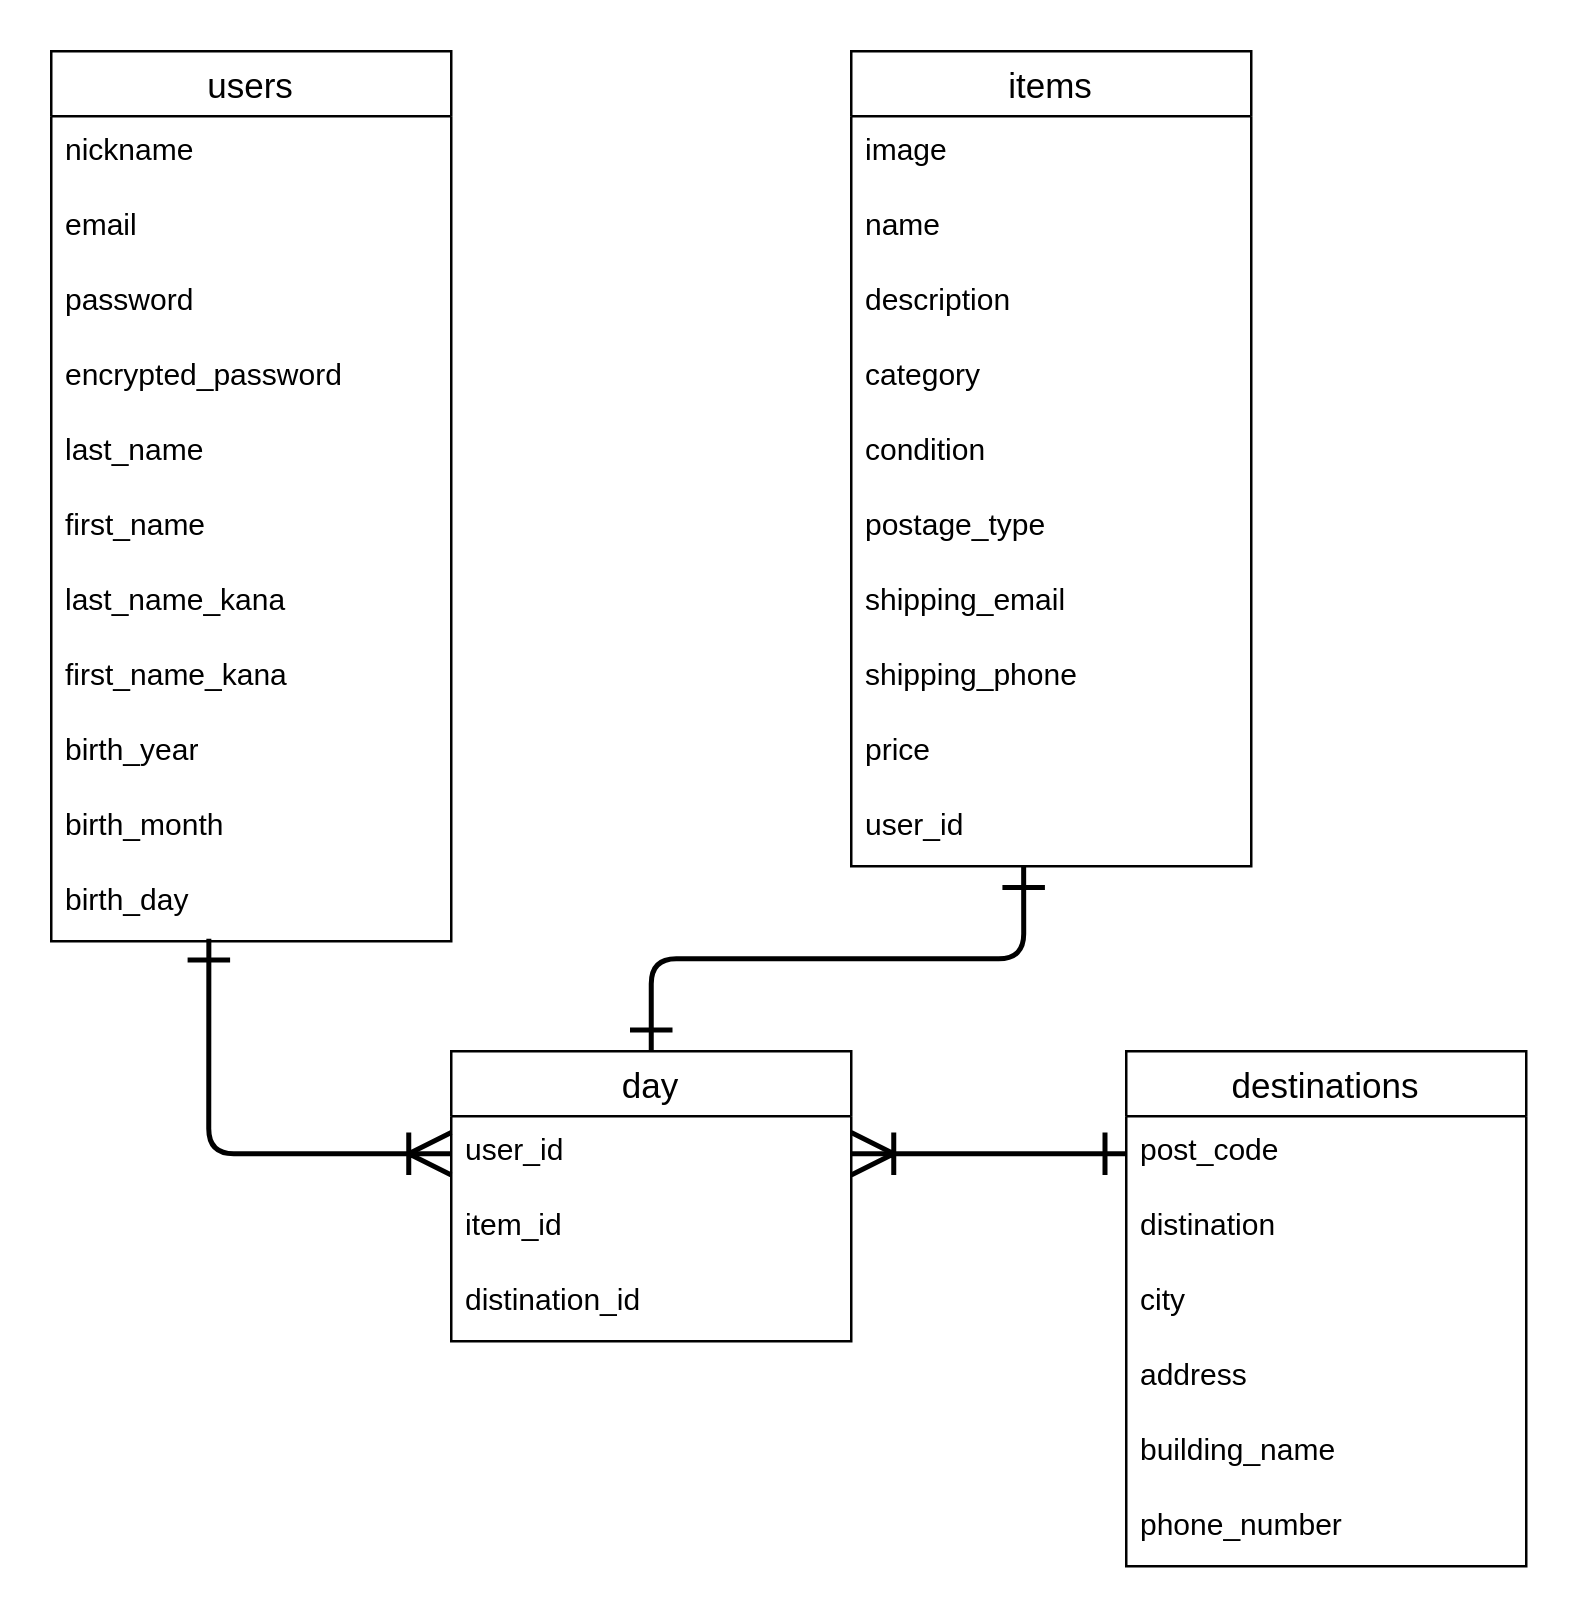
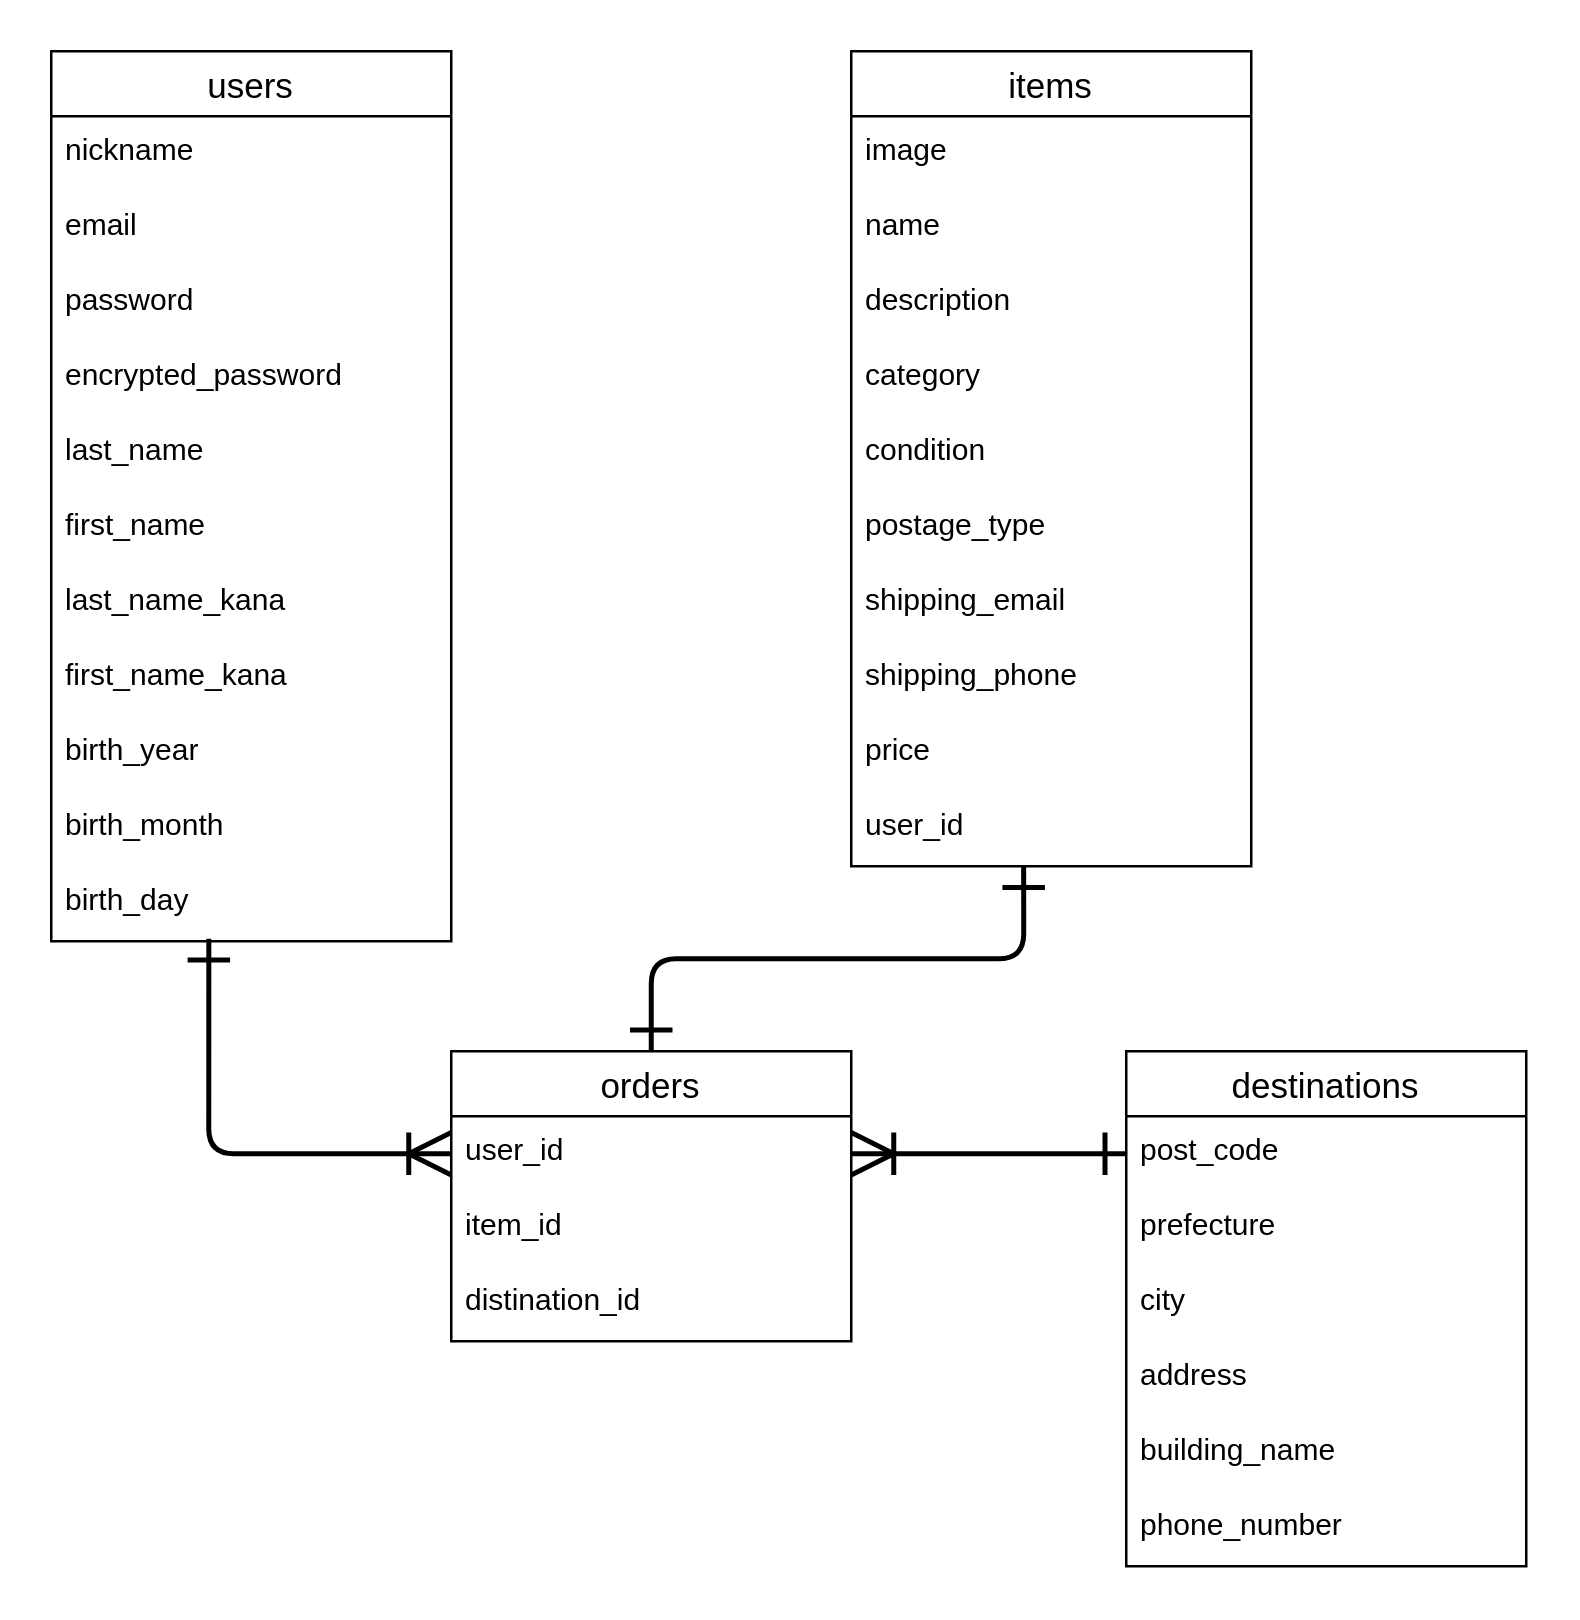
(650, 1086) -> (650, 1086)
(1221, 1225) -> (1224, 1225)
